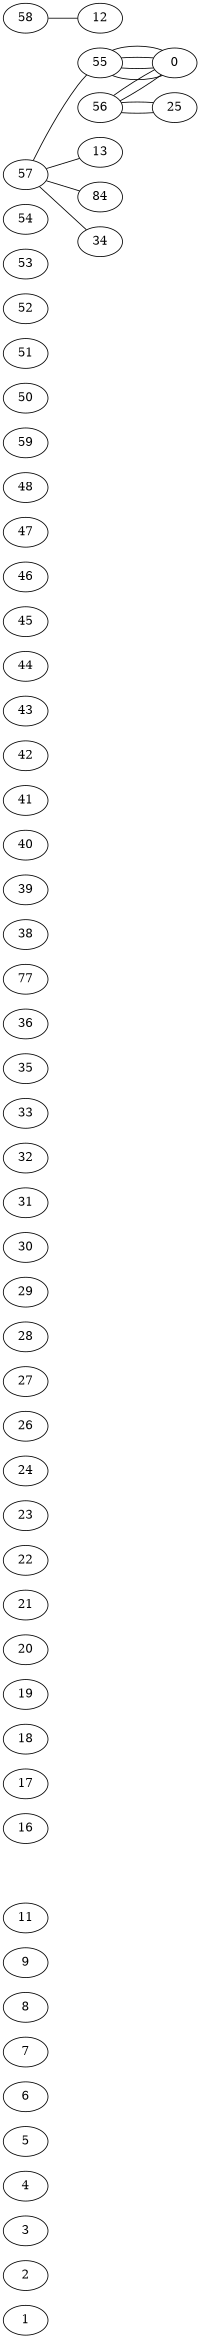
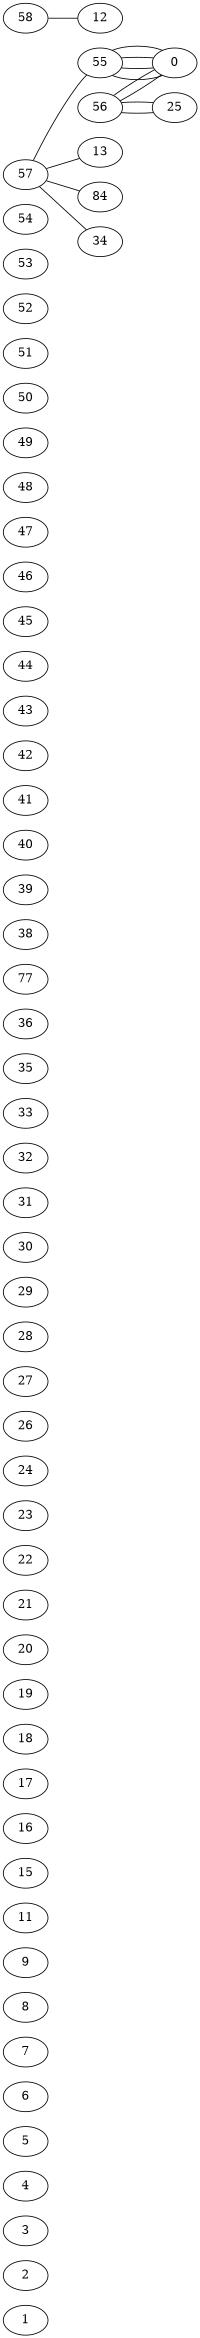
(26, 443) -> (26, 443)
none -> (26, 1873)
